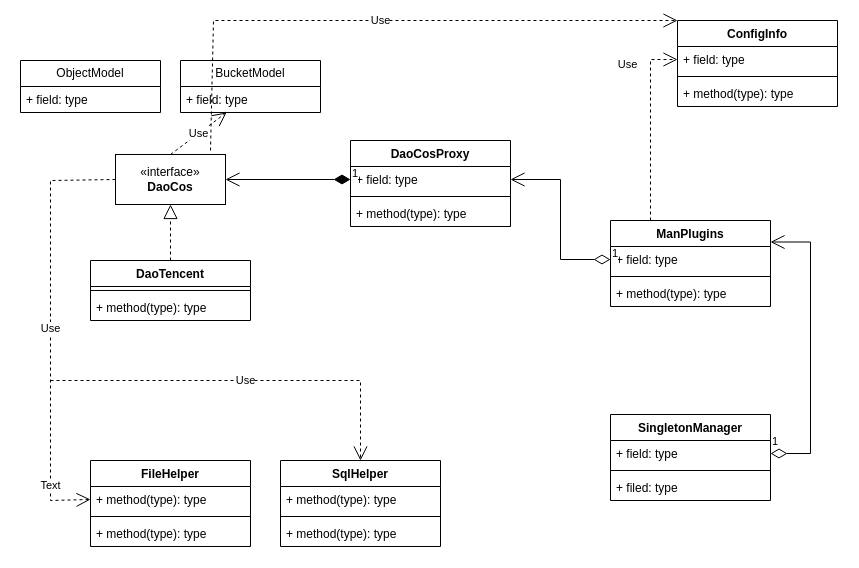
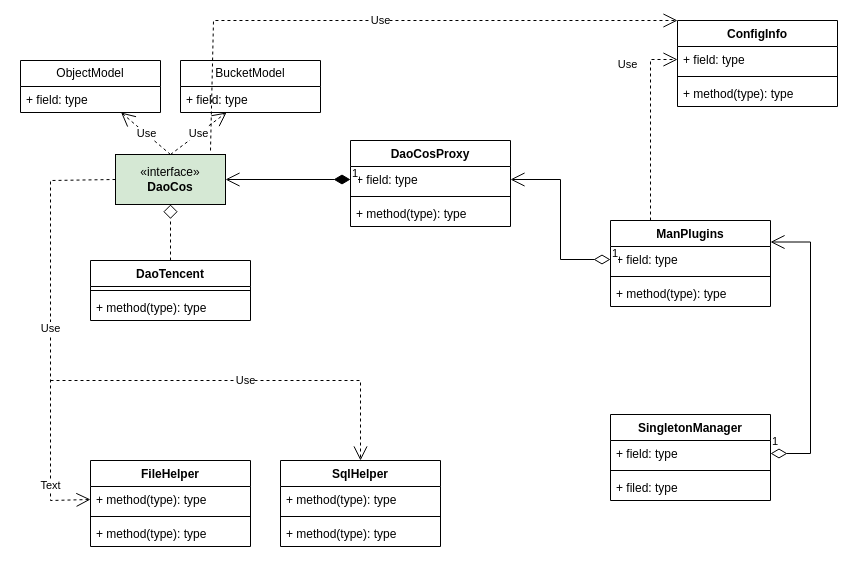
none -> (146, 134)
(171, 180) -> (171, 180)
(171, 220) -> (171, 219)
